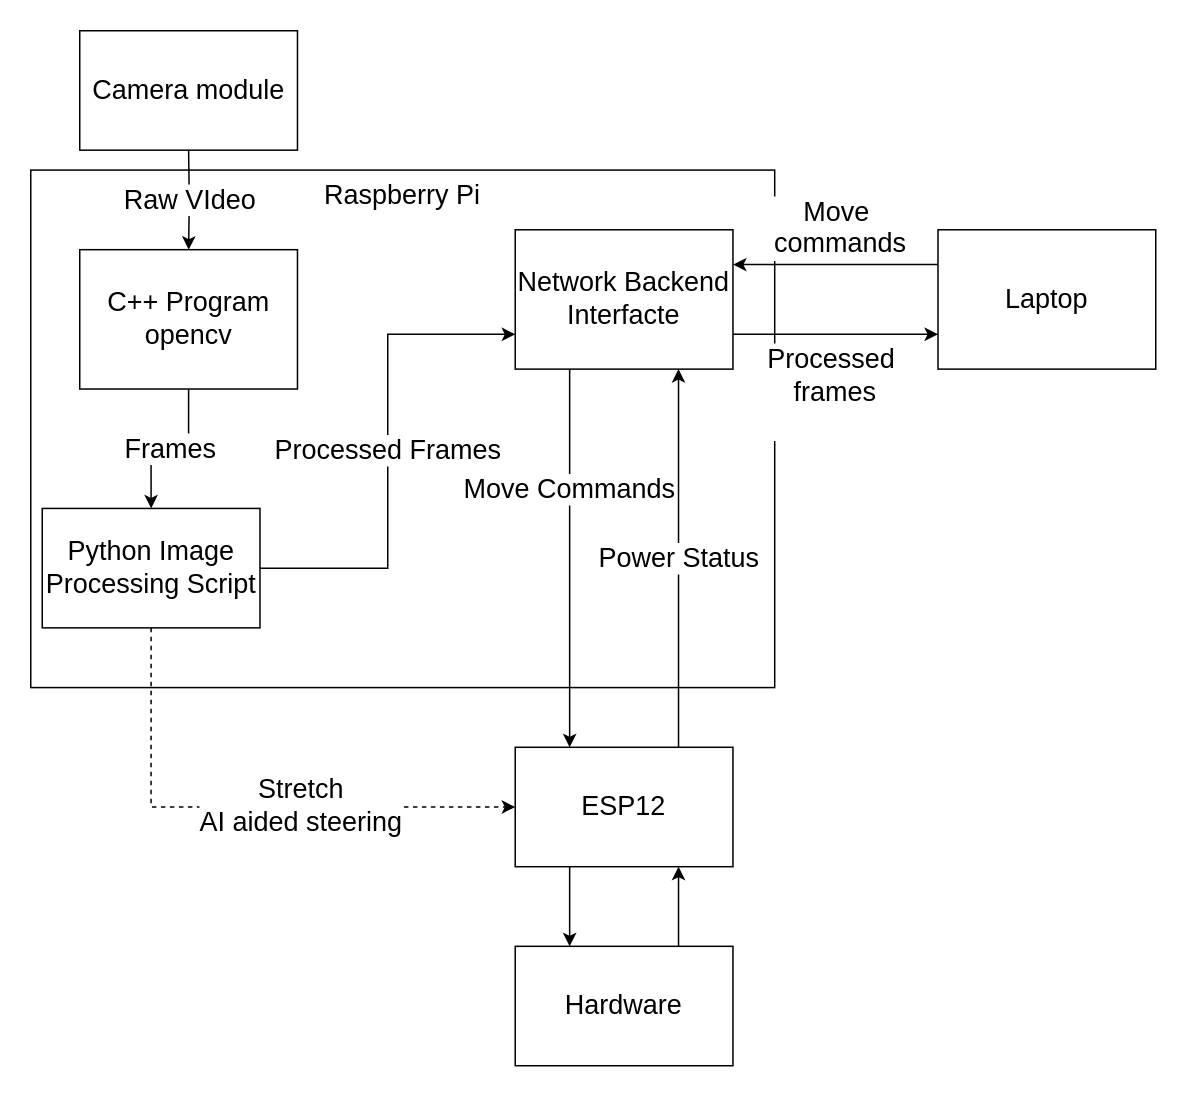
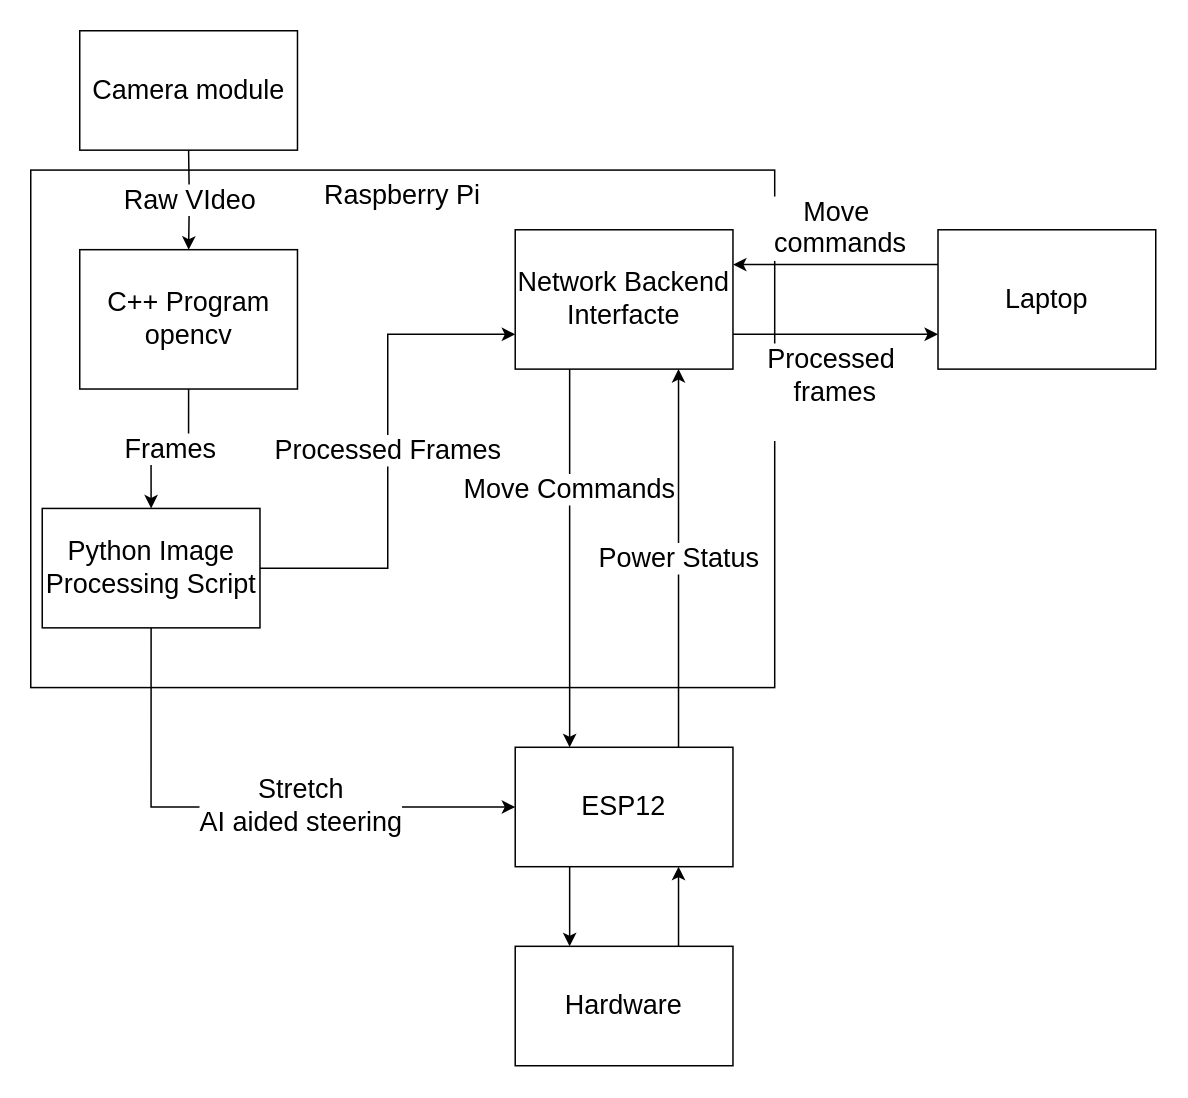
(151, 742) -> (151, 742)
